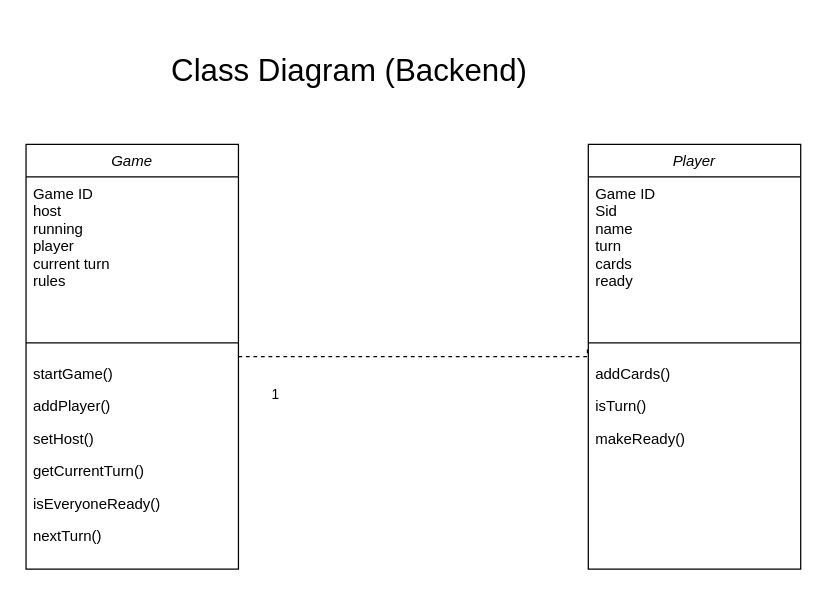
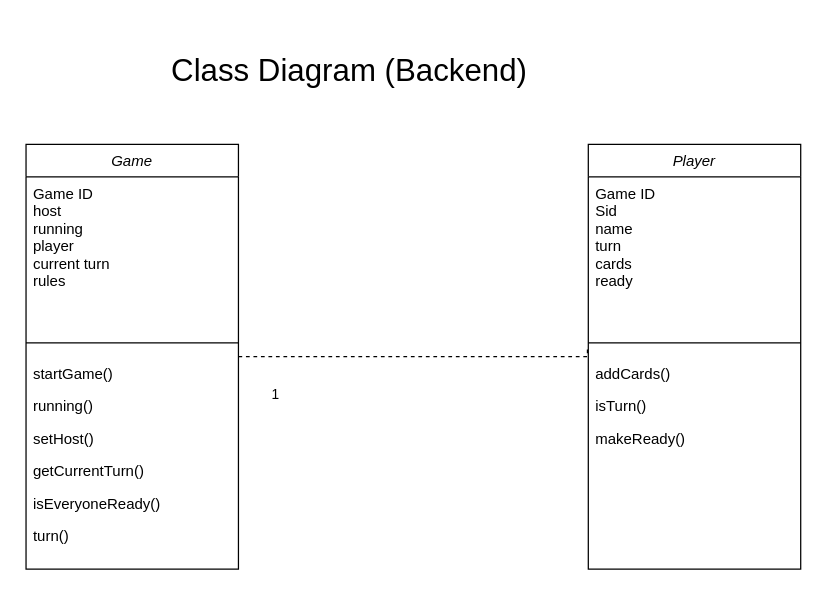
(77, 406) -> (68, 406)
(75, 536) -> (58, 536)
